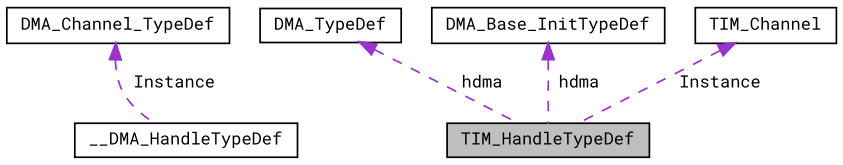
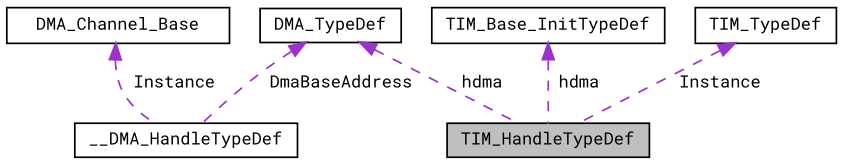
(118, 26) -> (118, 26)
(548, 26) -> (548, 26)
(766, 26) -> (766, 26)
none -> (245, 86)
